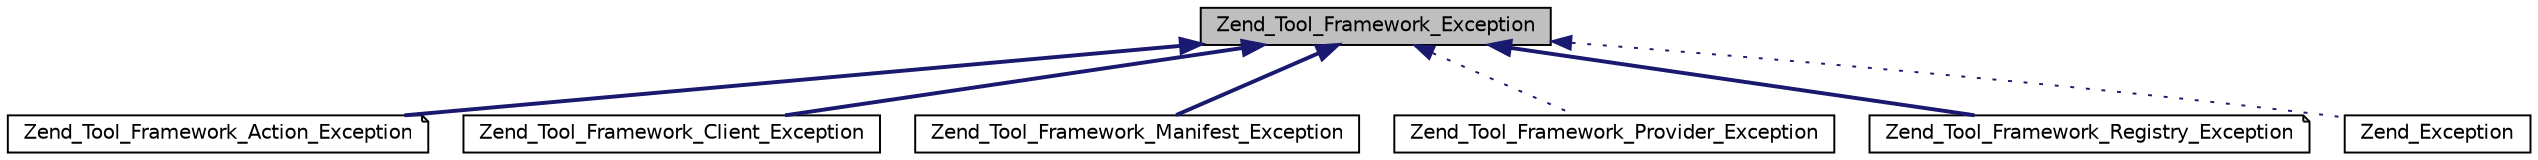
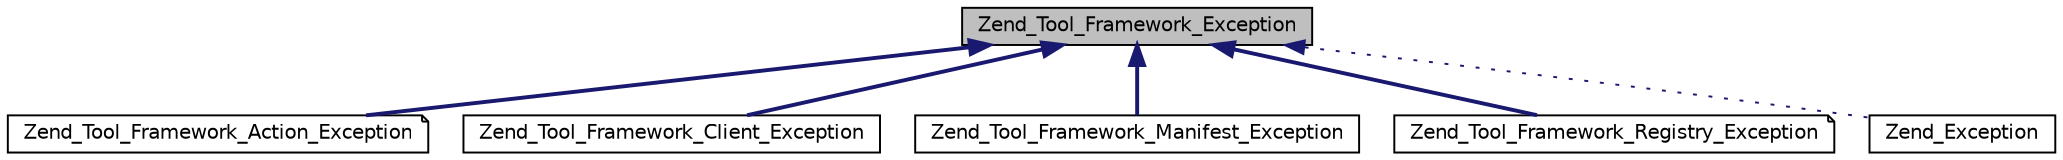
(1614, 134) -> none
